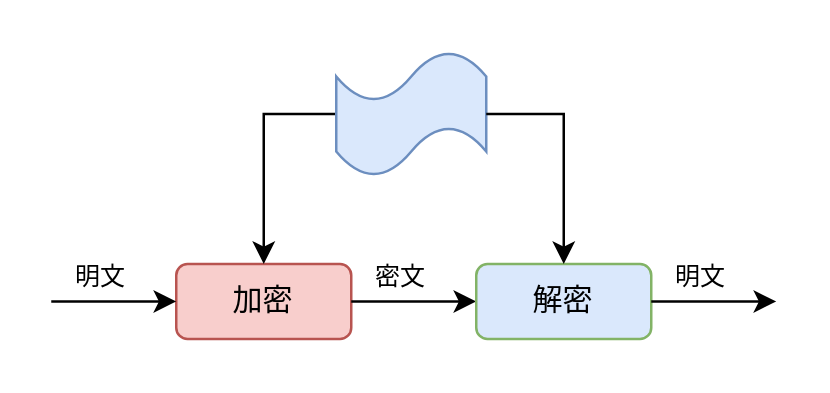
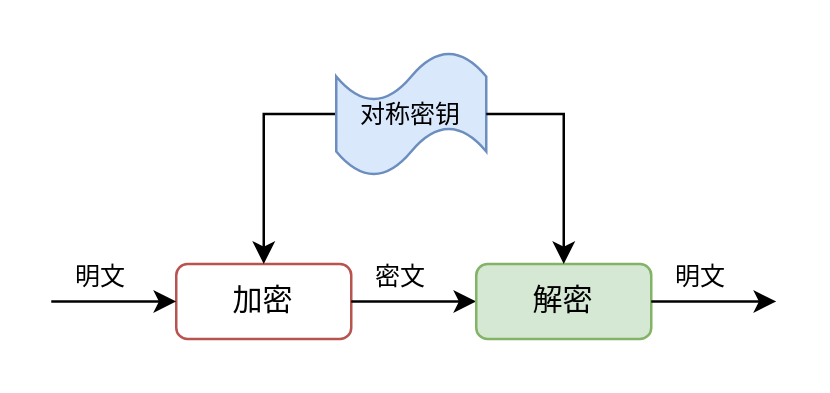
none -> (411, 114)
(264, 301) -> (264, 301)
(564, 301) -> (564, 301)
